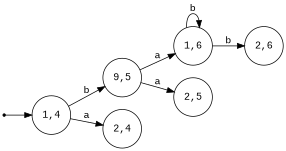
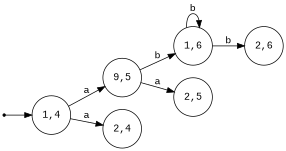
(158, 56) -> (158, 56)
(87, 90) -> (87, 90)
